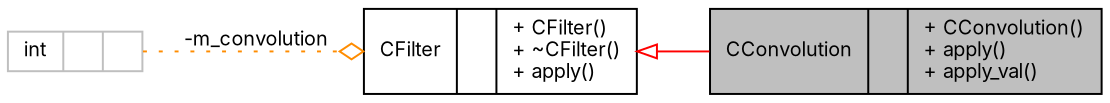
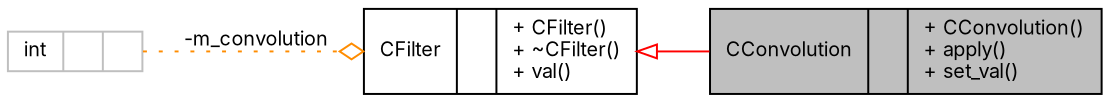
(555, 72) -> (543, 72)
(981, 72) -> (972, 72)
